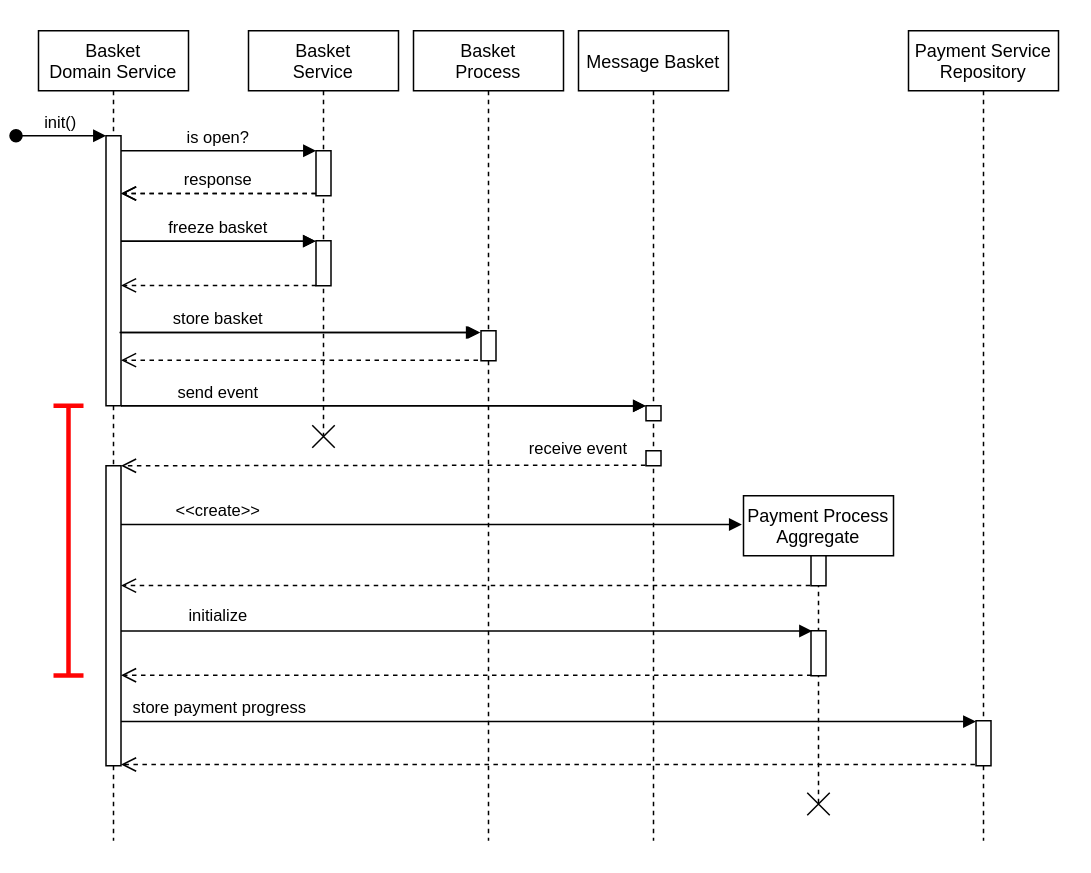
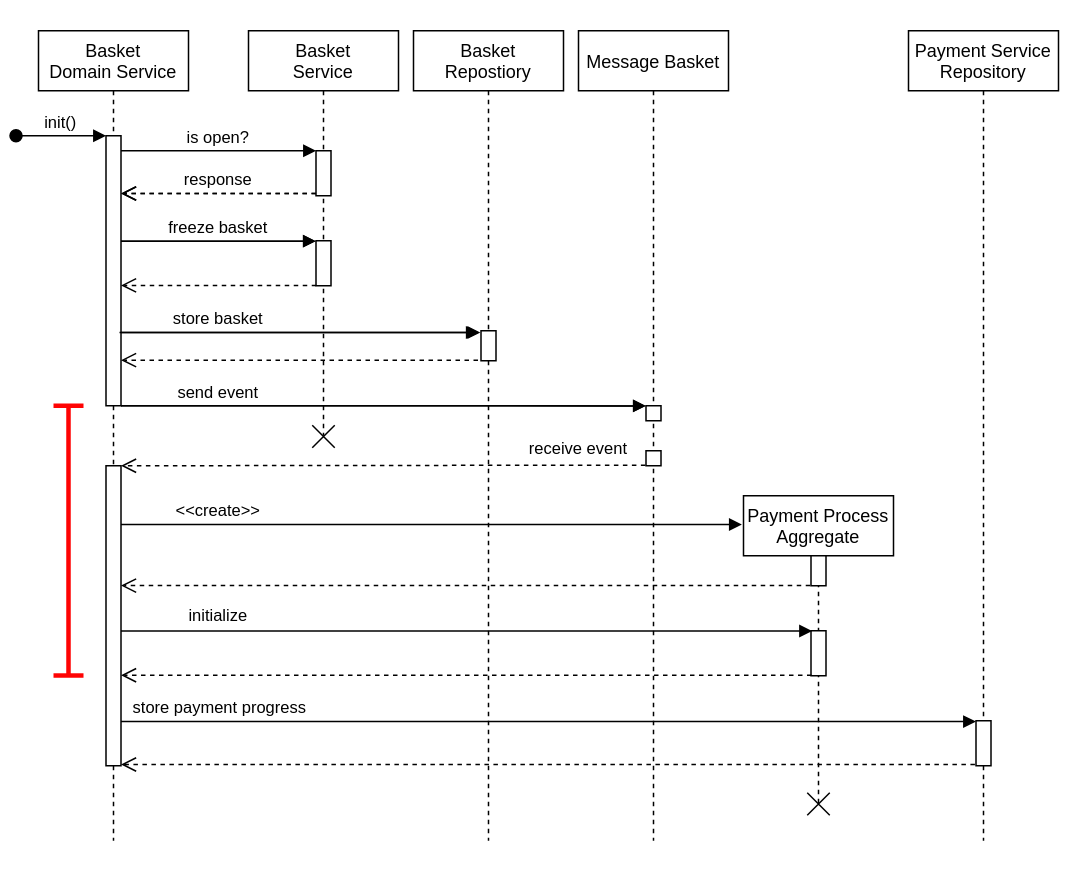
(488, 51) -> (488, 51)
